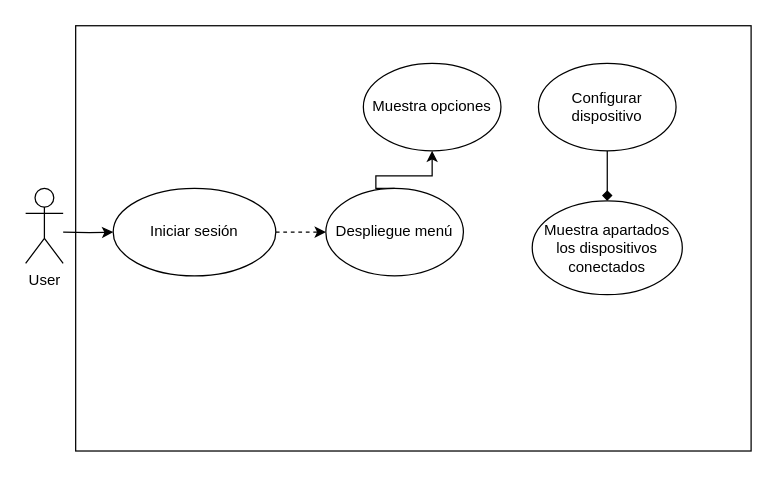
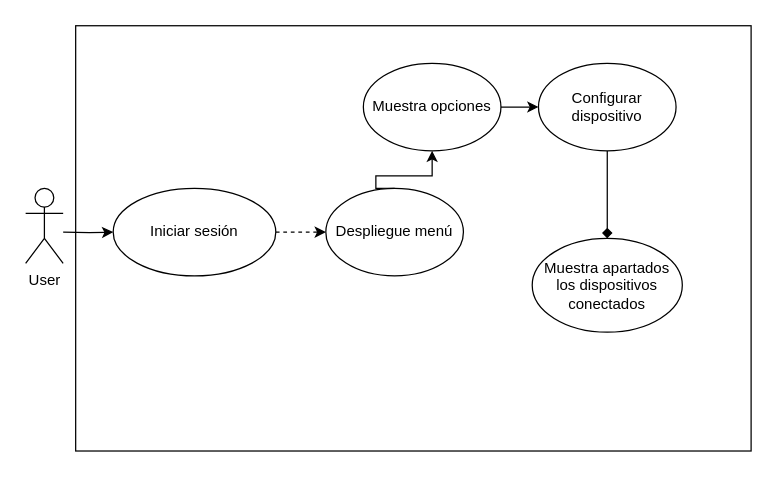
none -> (524, 107)
(607, 248) -> (607, 285)
